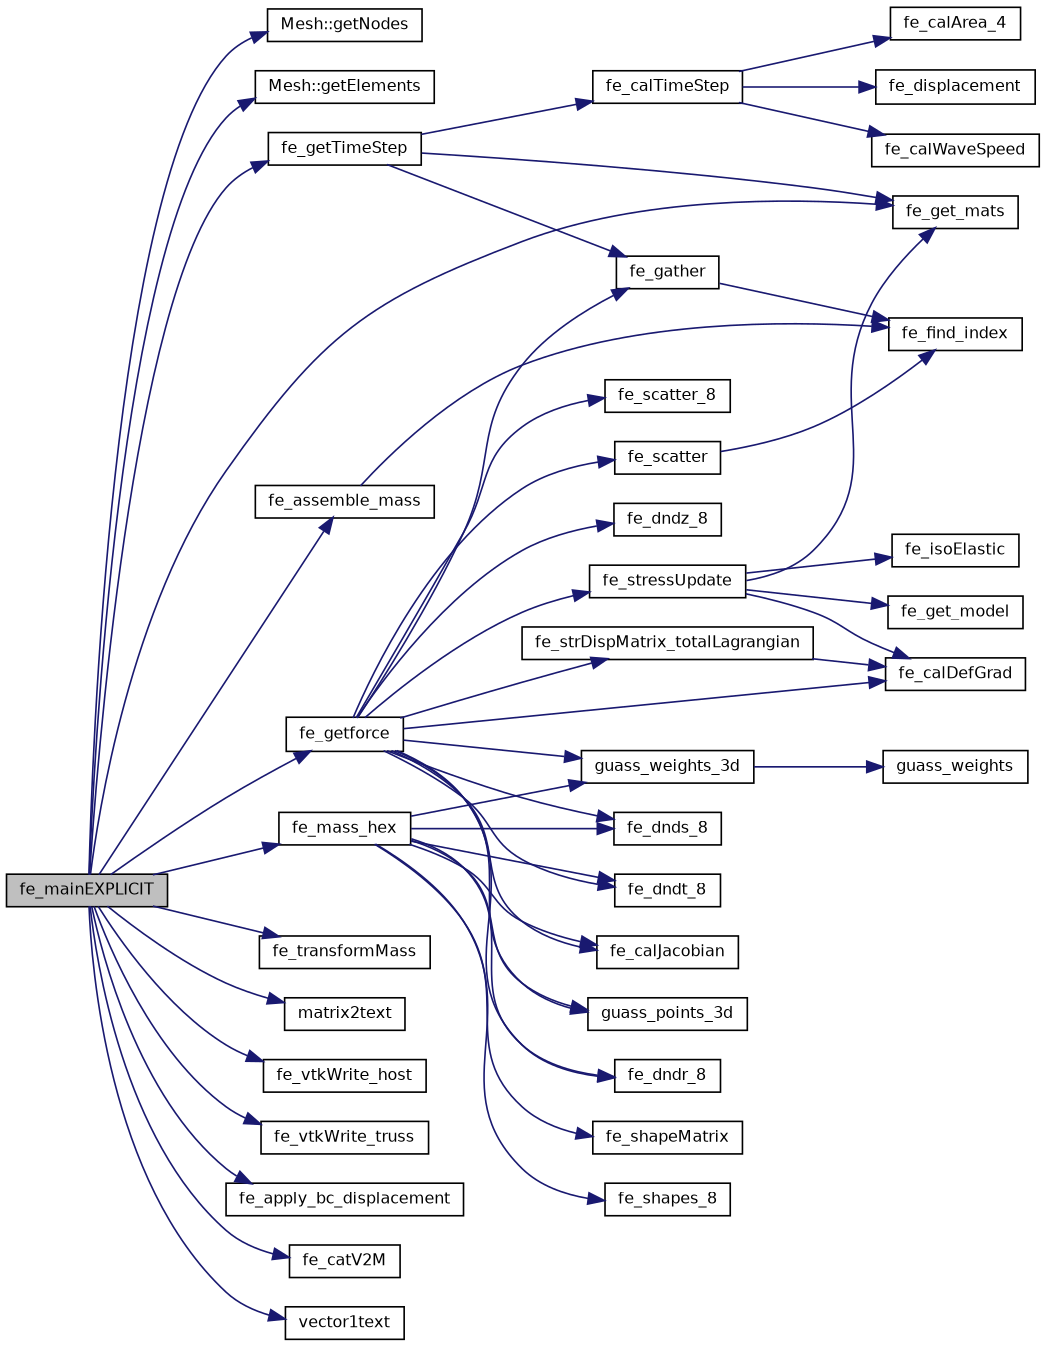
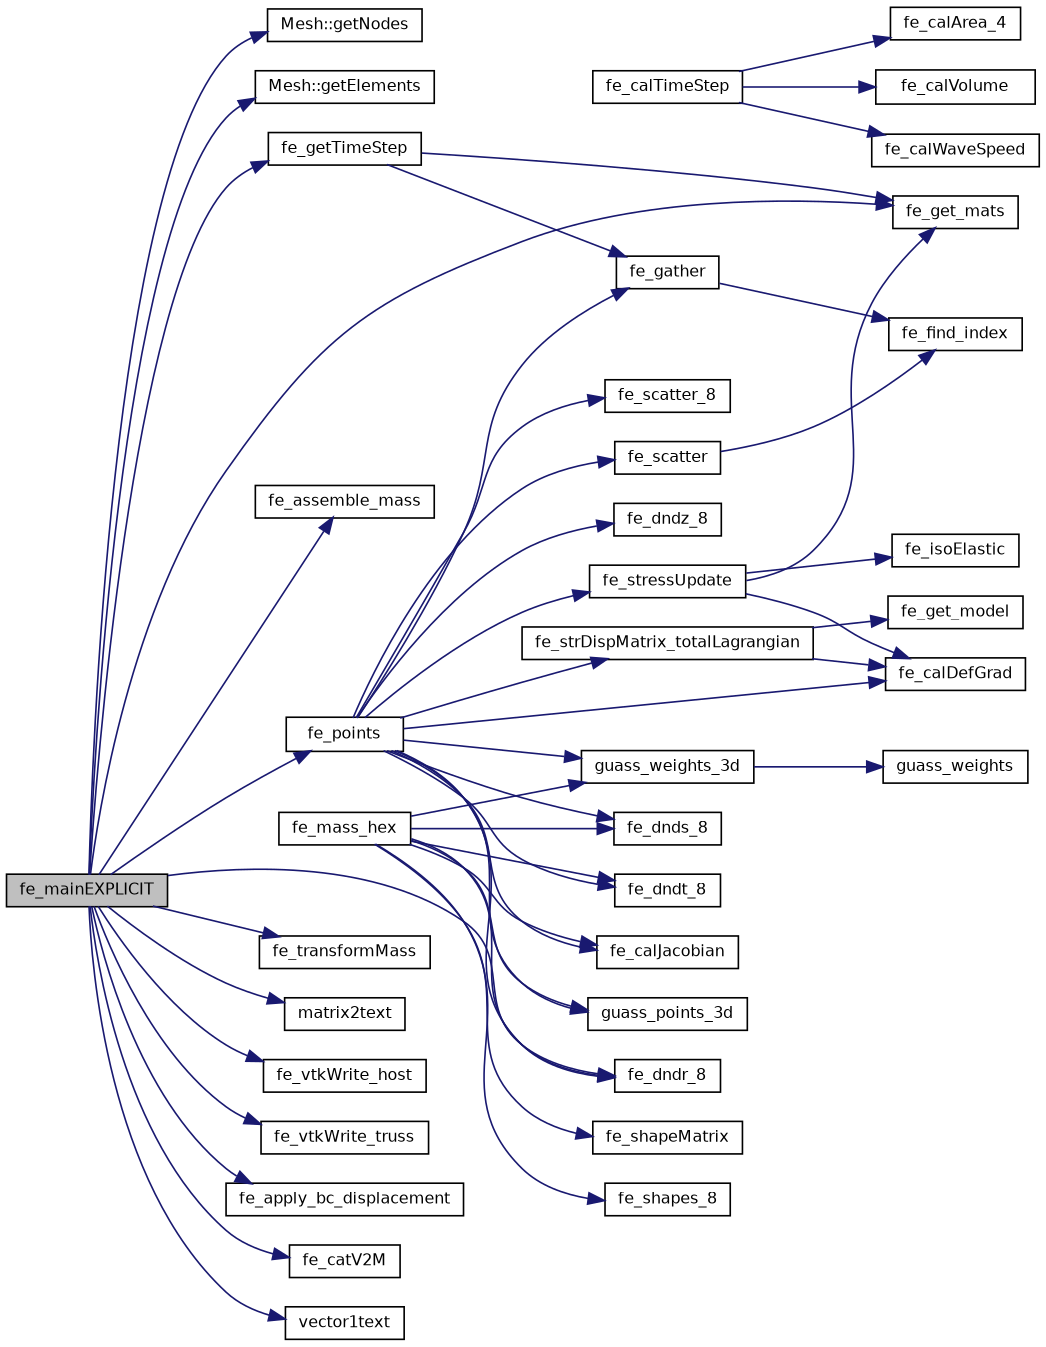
(956, 87) -> (956, 87)
(499, 119) -> none
(595, 344) -> none
(809, 597) -> (856, 623)
(345, 734) -> (345, 734)
(208, 861) -> (428, 901)
